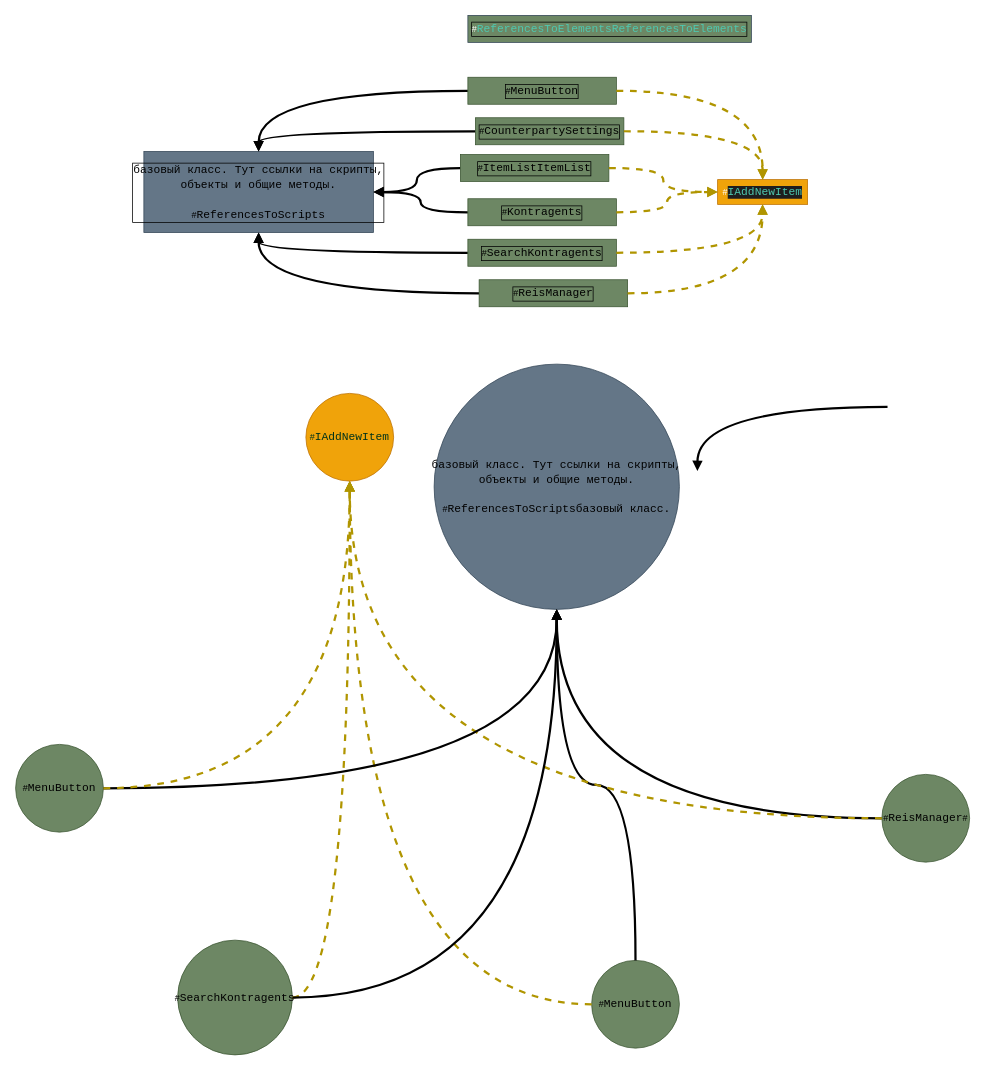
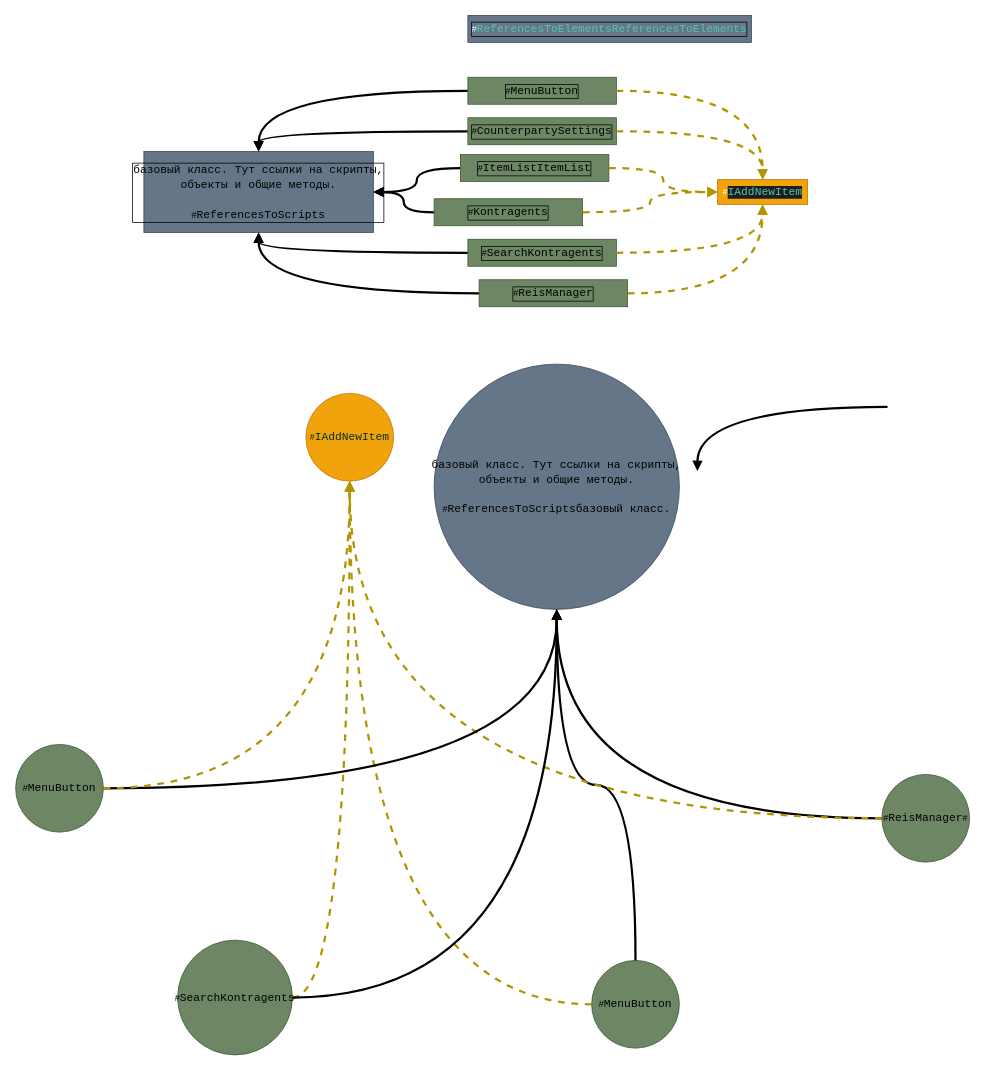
(609, 29) -> (609, 29)
(549, 131) -> (542, 131)
(542, 212) -> (508, 212)
